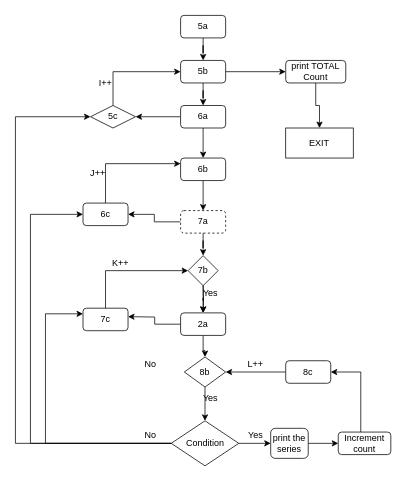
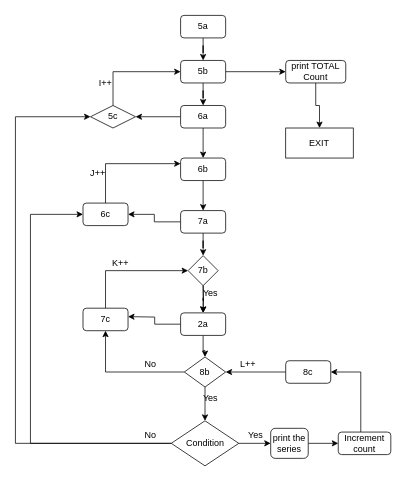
(203, 222) -> (203, 222)
none -> (105, 354)
(45, 361) -> none
(255, 364) -> (248, 364)
